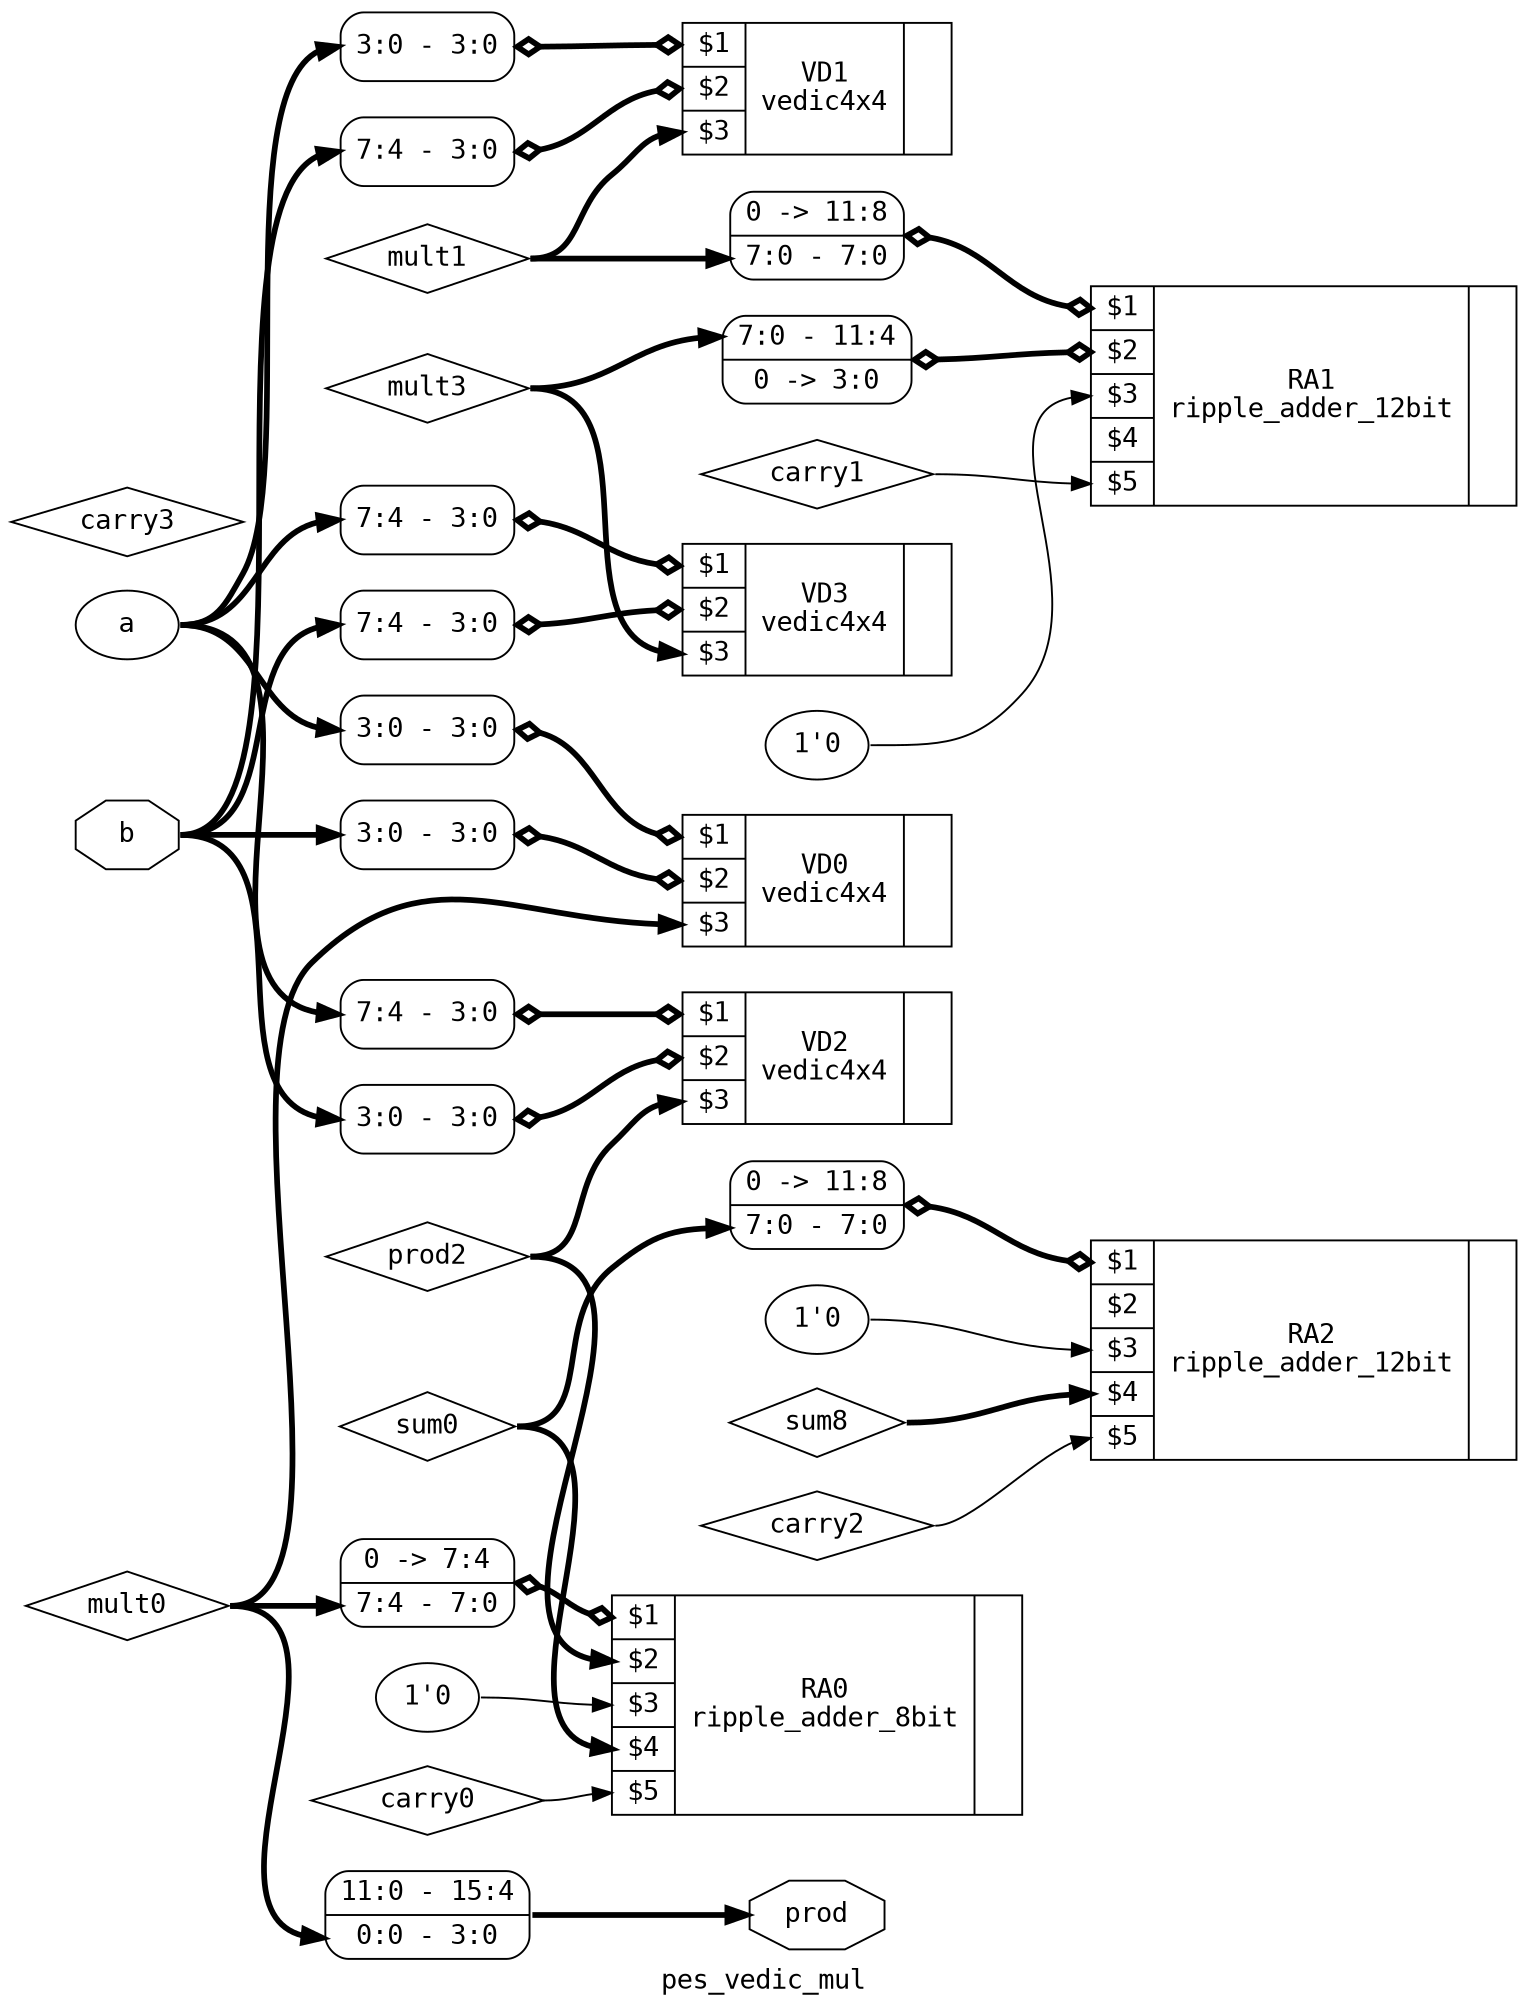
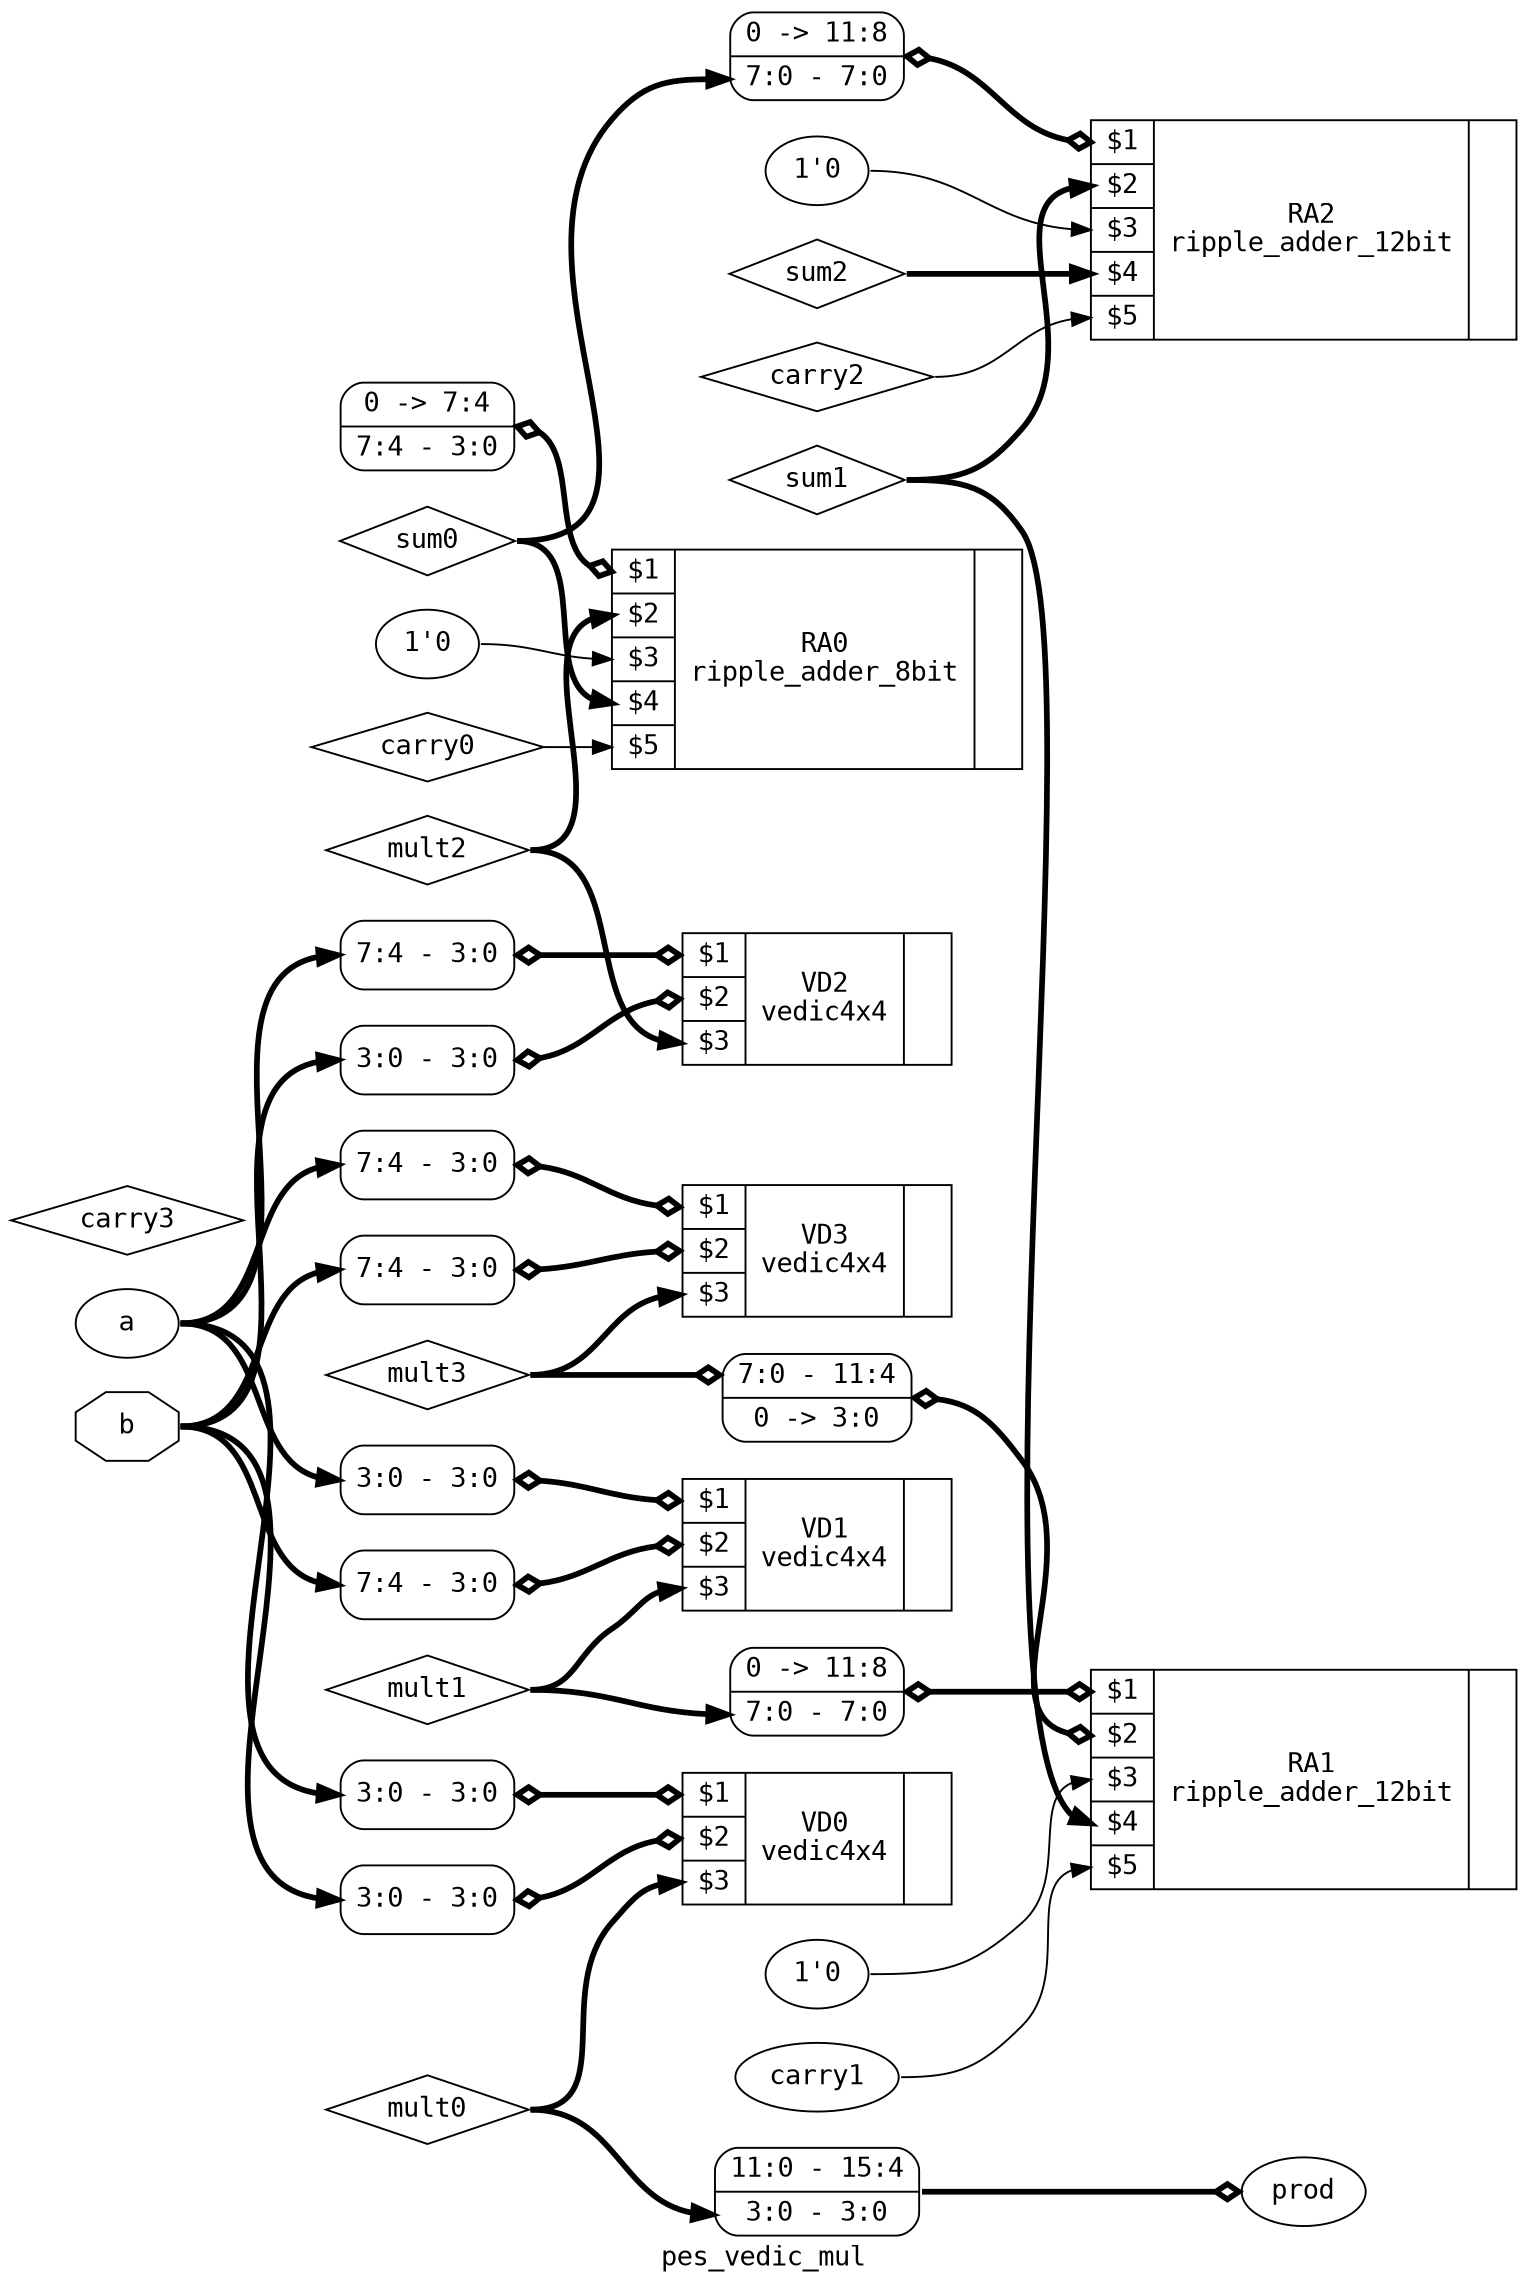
(617, 367) -> (614, 1375)
(817, 474) -> (817, 2077)
none -> (817, 480)
(427, 1257) -> (427, 850)
(817, 1423) -> (817, 274)
(427, 1604) -> (427, 448)
(274, 1606) -> none
(630, 1915) -> (1069, 2192)
(817, 1915) -> (1304, 2192)
(427, 1936) -> (817, 2213)
